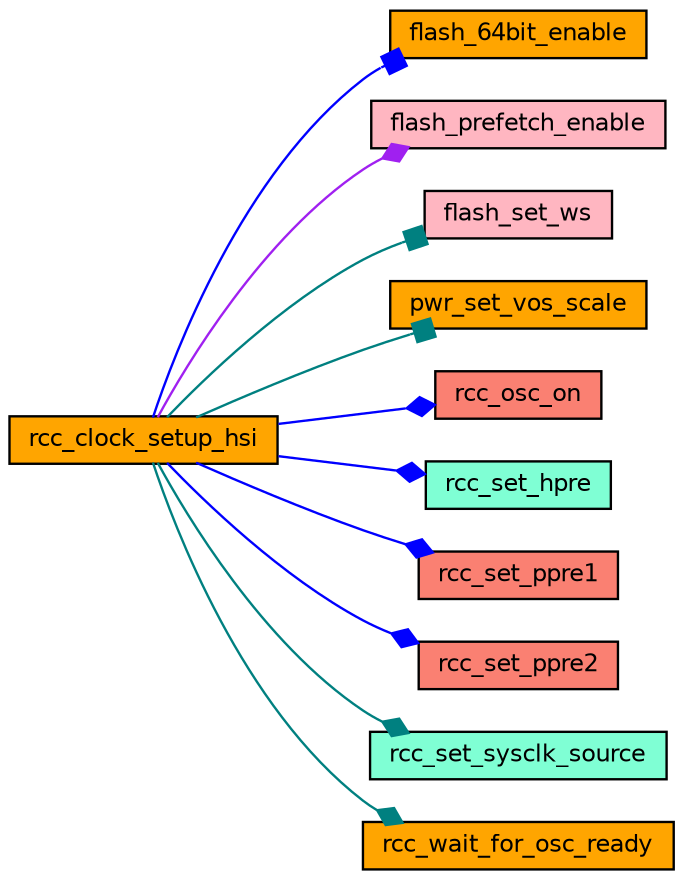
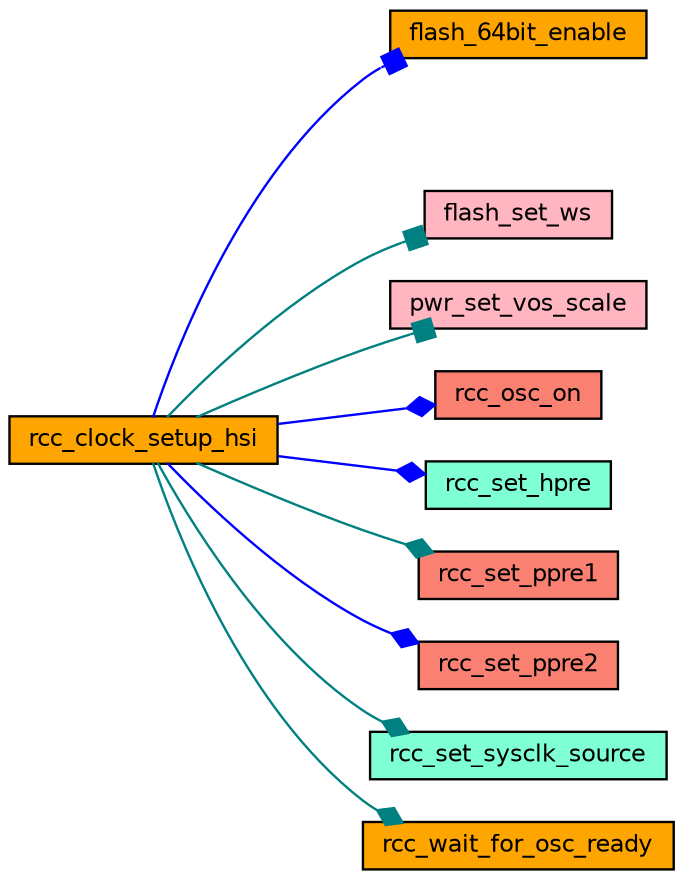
(518, 125) -> none
(518, 305) -> (518, 305)
(300, 506) -> (300, 506)
